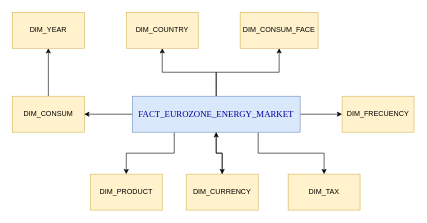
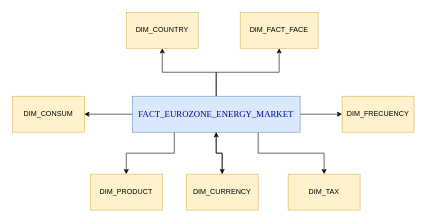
(48, 30) -> none
(279, 30) -> (279, 30)
(48, 74) -> none
